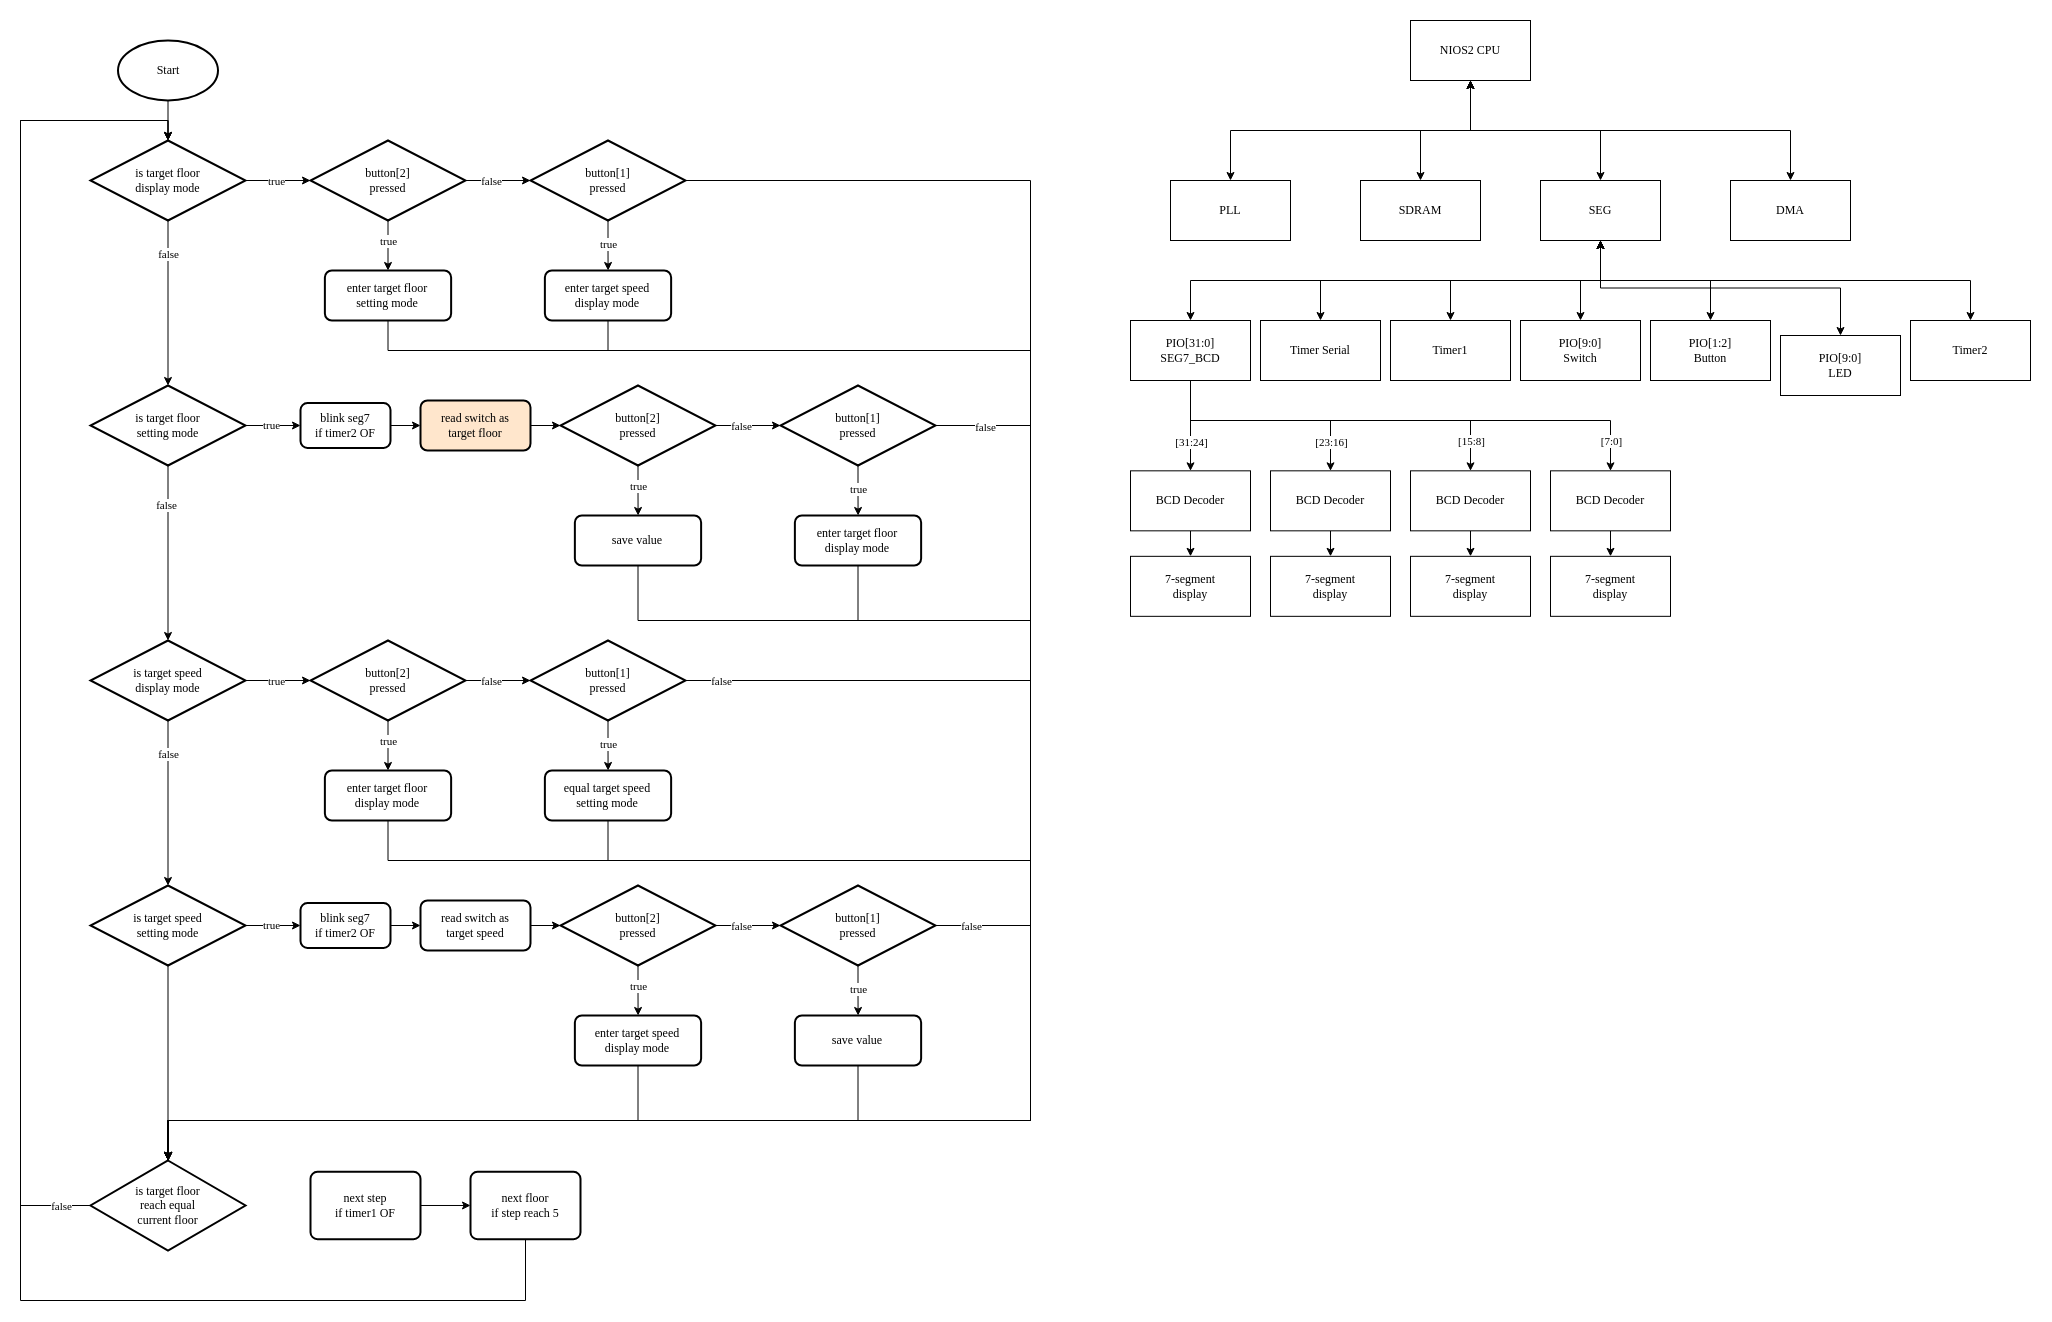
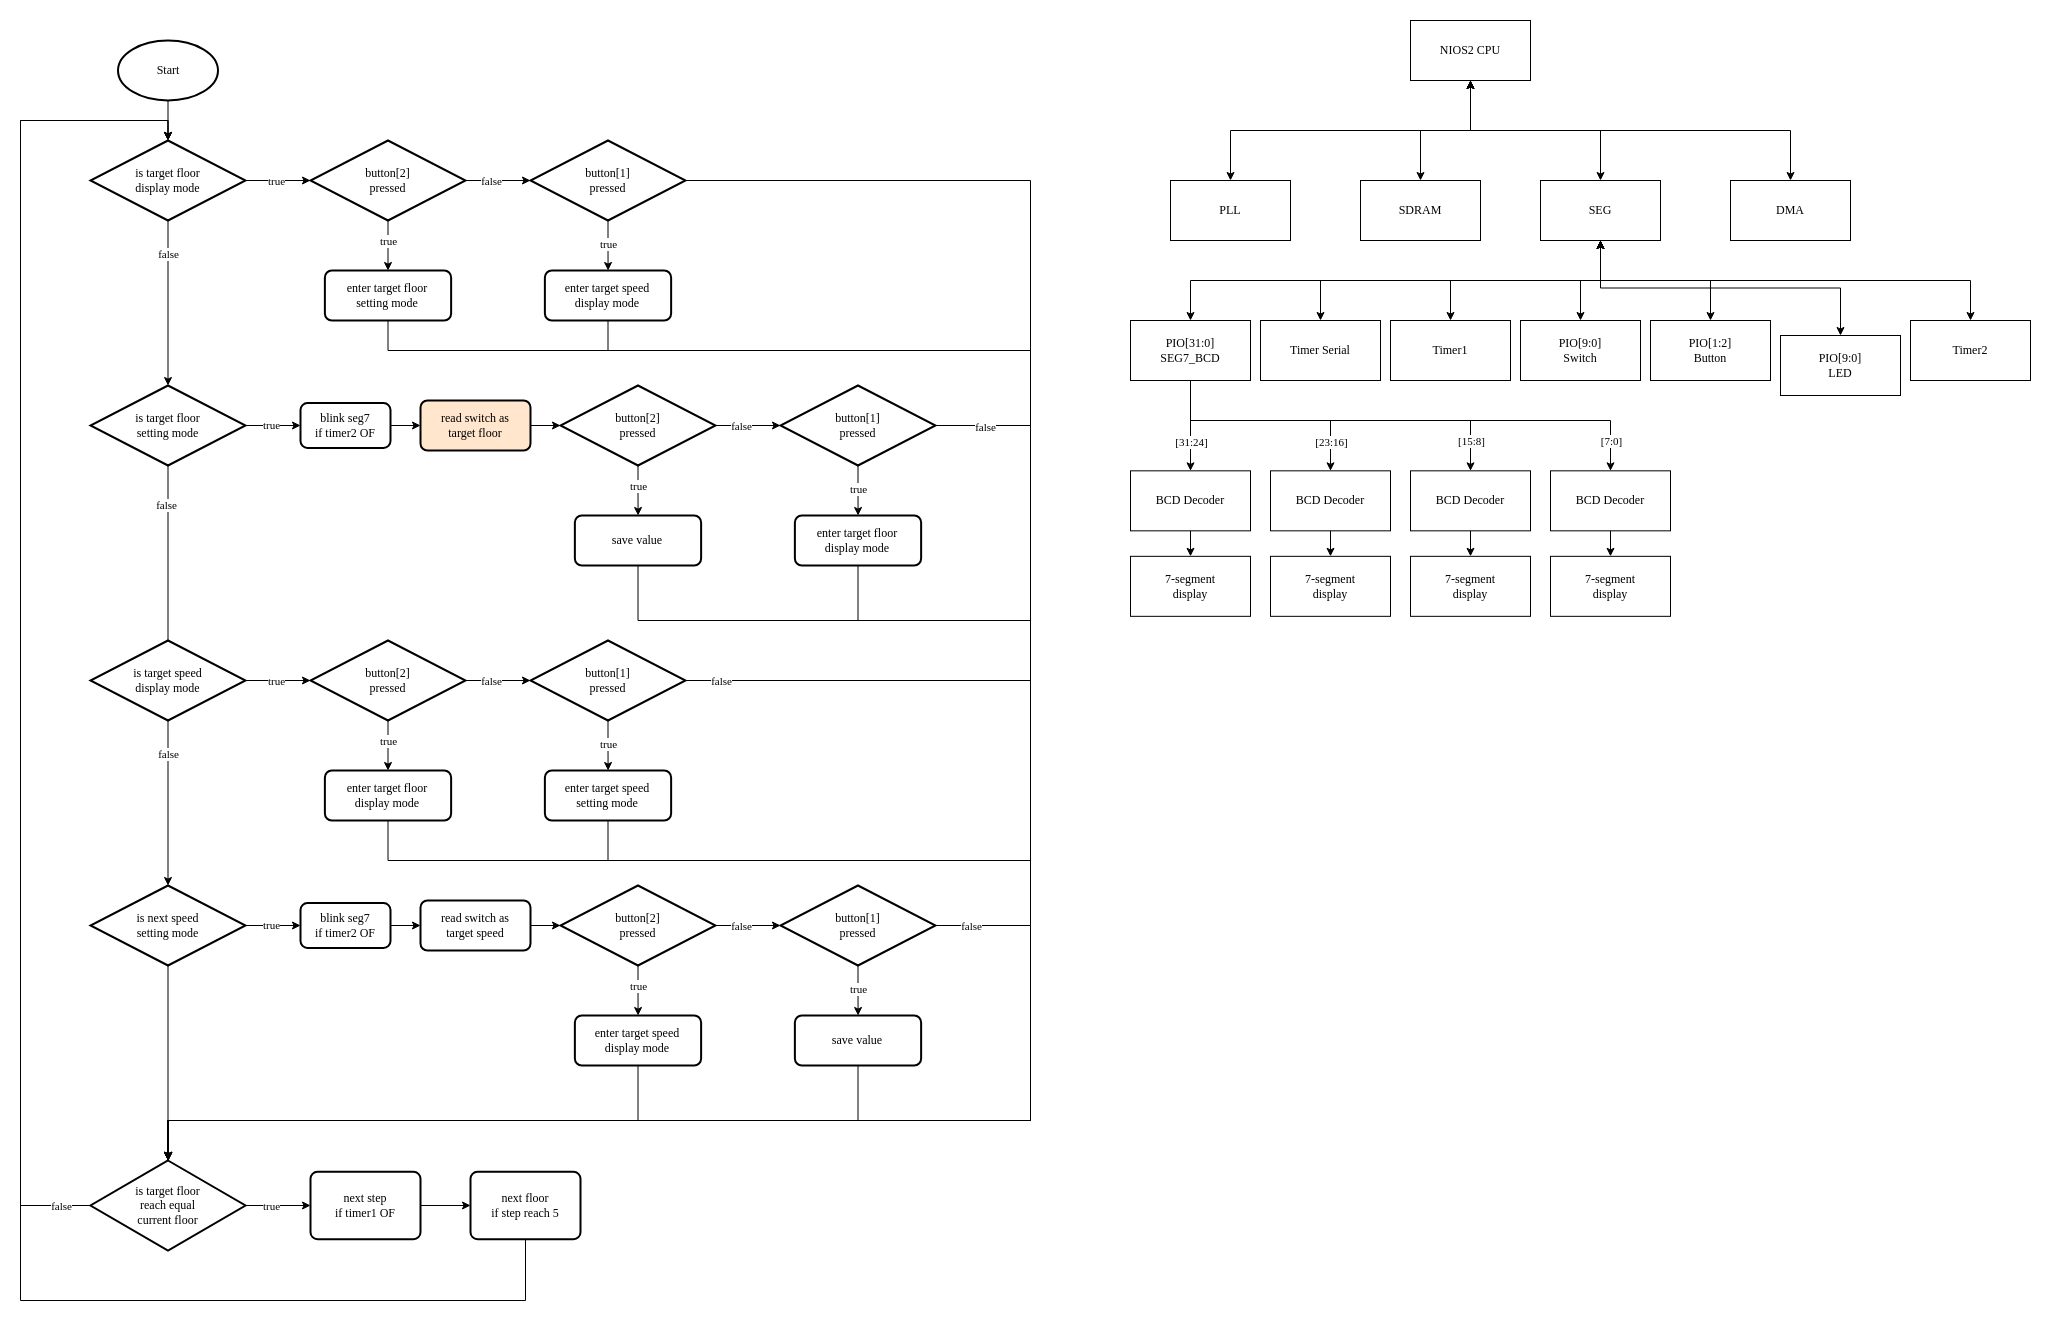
(168, 632) -> (168, 634)
(608, 796) -> (608, 796)
(168, 926) -> (168, 926)
none -> (275, 1206)
